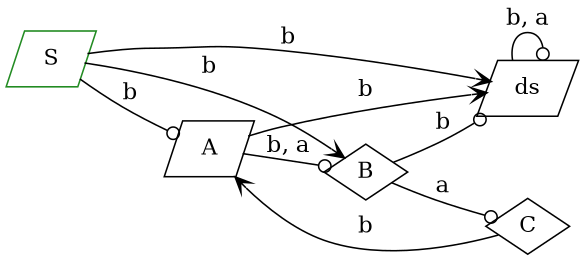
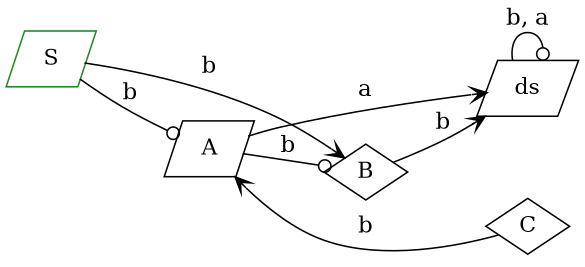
(282, 51) -> none
(366, 91) -> (366, 91)
(435, 145) -> (435, 145)
(288, 146) -> (288, 146)
(438, 201) -> none
